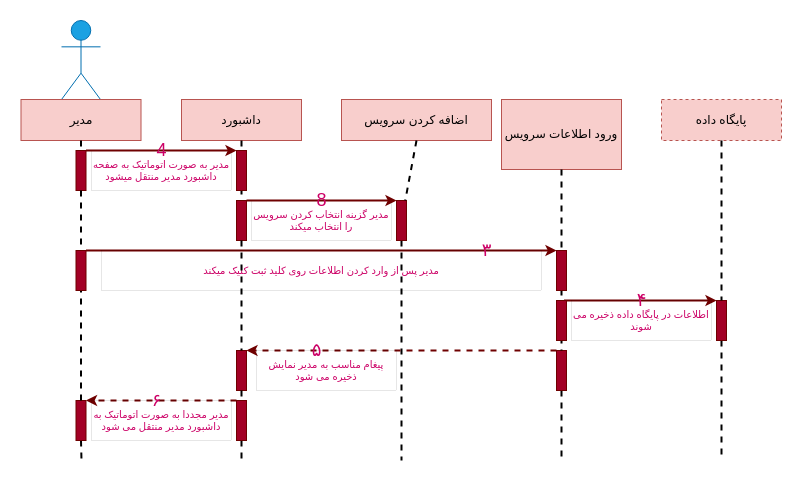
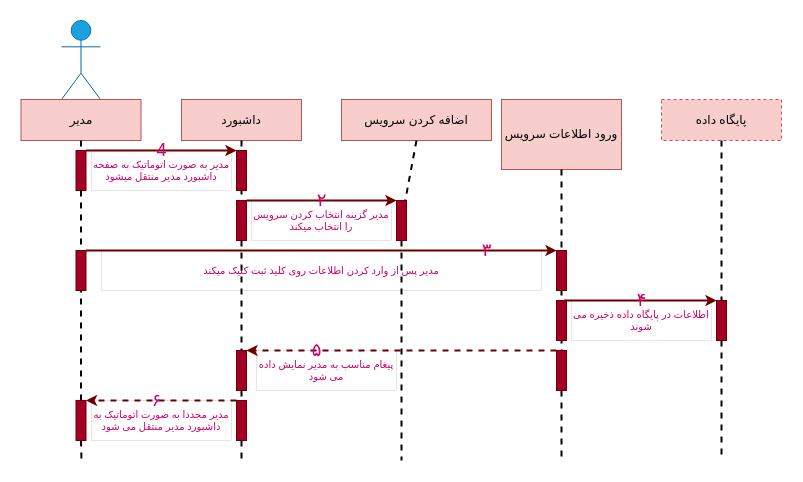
(322, 201) -> (322, 201)
(327, 371) -> (327, 371)
